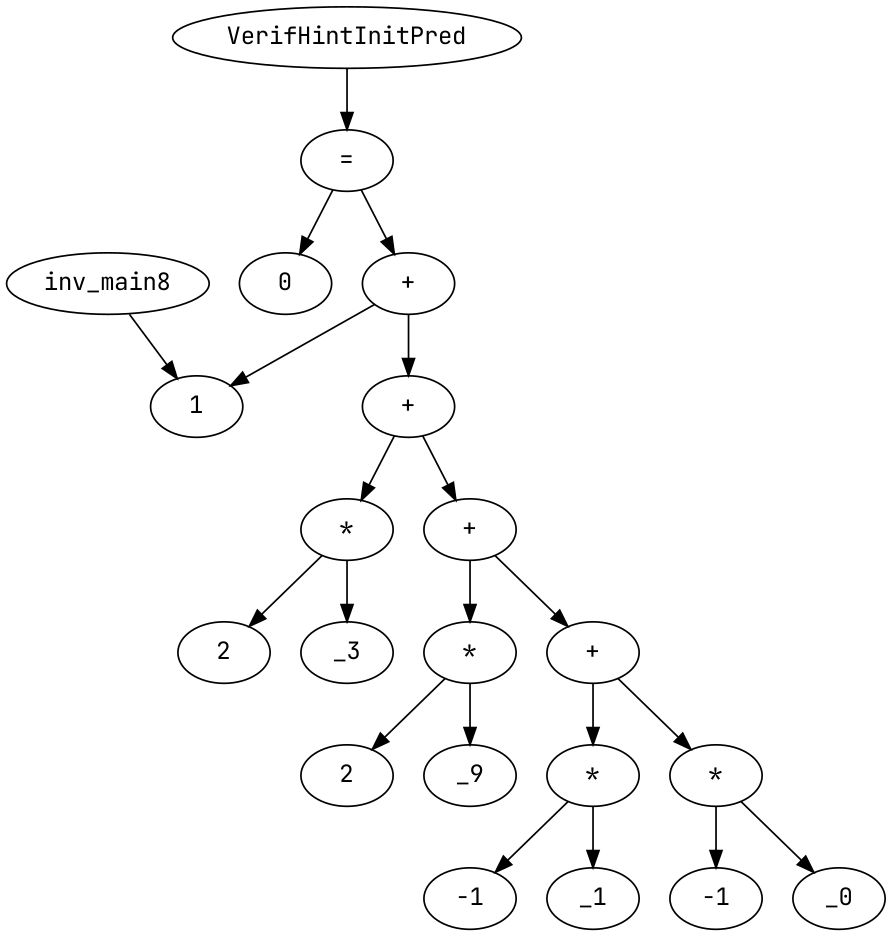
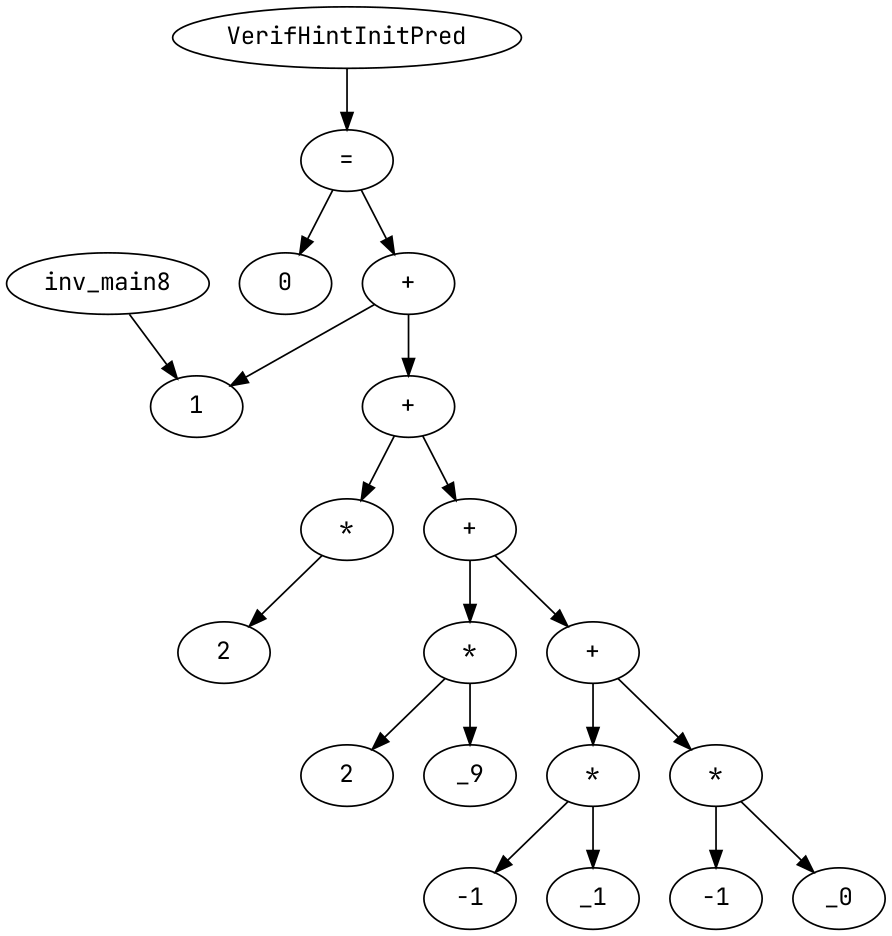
(347, 653) -> none
